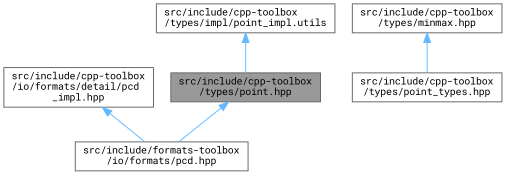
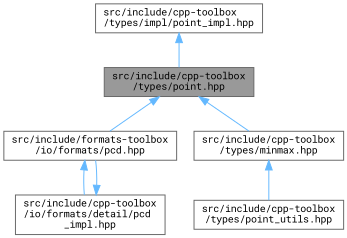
(246, 18) -> (179, 18)
(427, 87) -> (269, 215)
none -> (228, 117)
none -> (84, 182)
